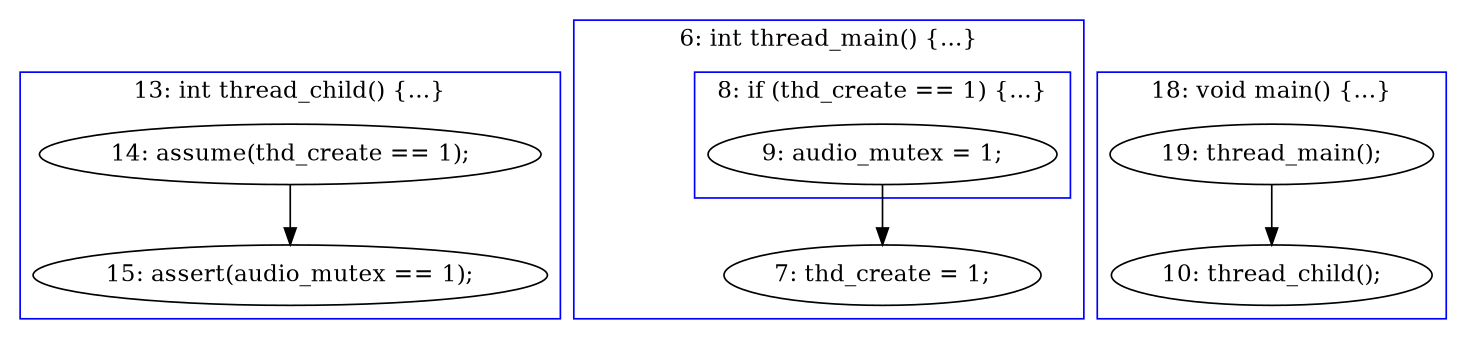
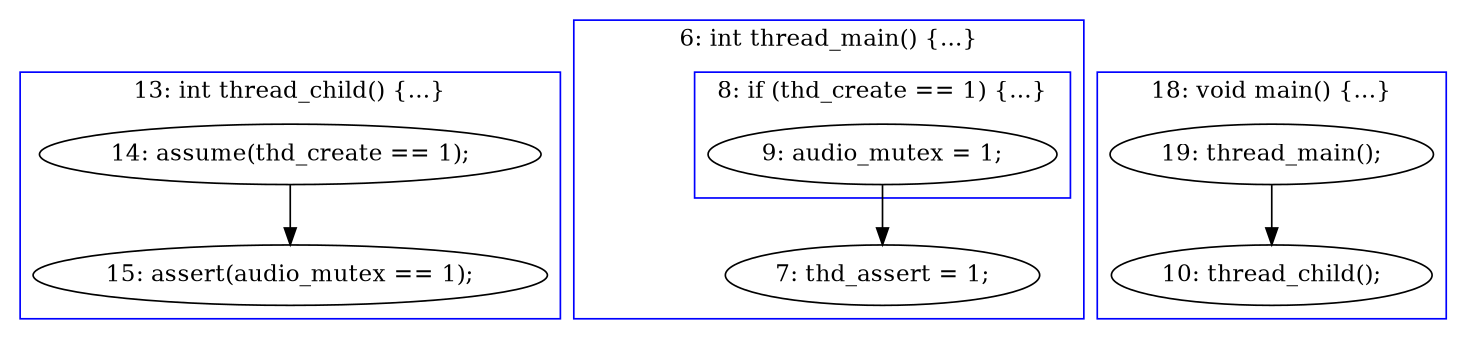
(883, 275) -> (883, 275)
